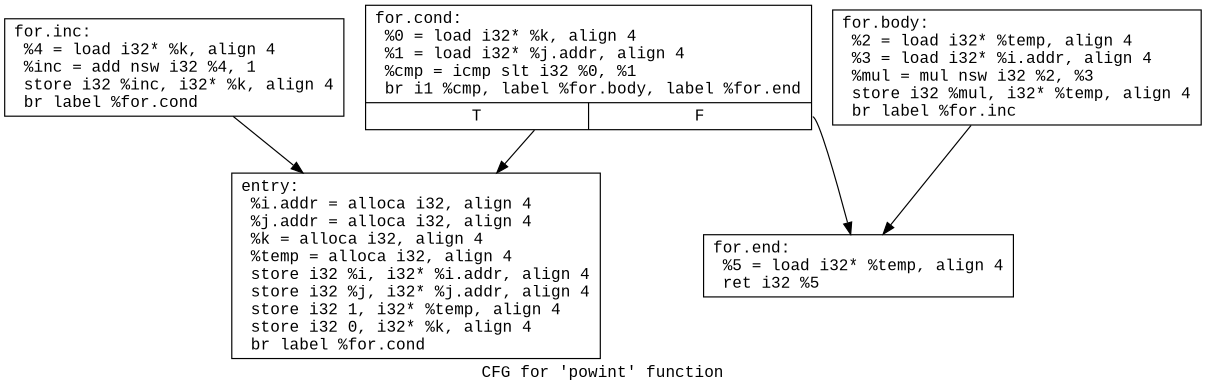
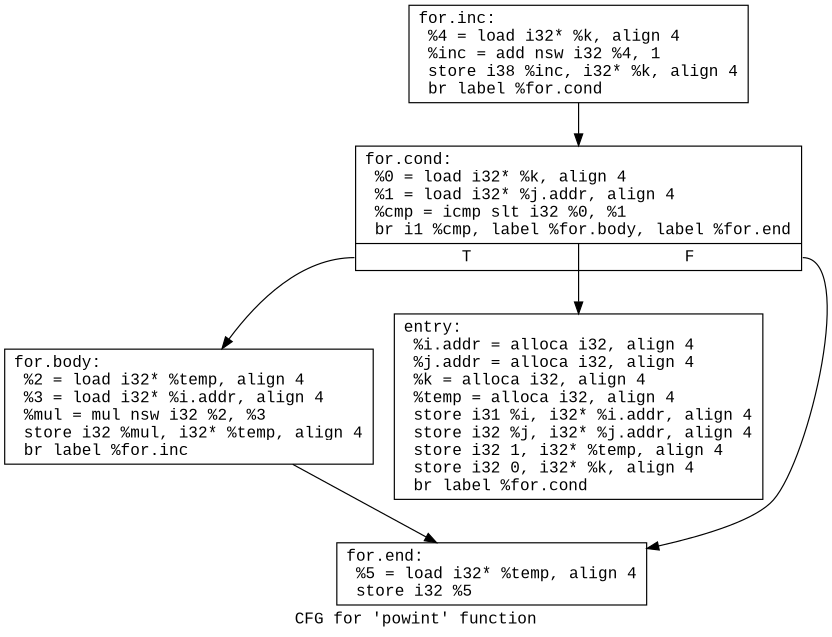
(174, 84) -> (579, 71)
(263, 141) -> (579, 118)
(416, 274) -> (579, 415)
(766, 283) -> (410, 591)
none -> (283, 284)
